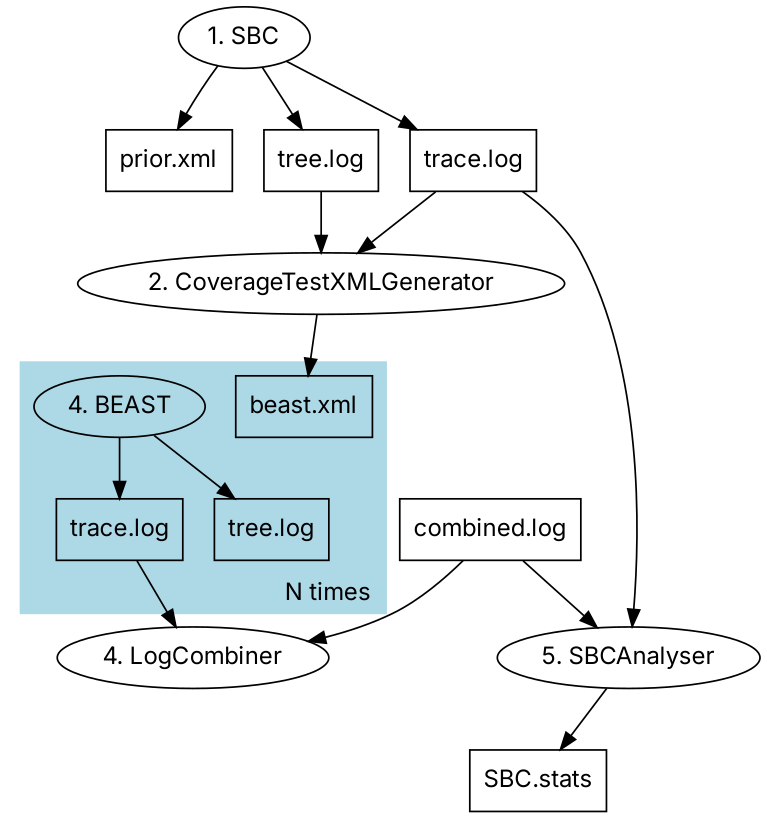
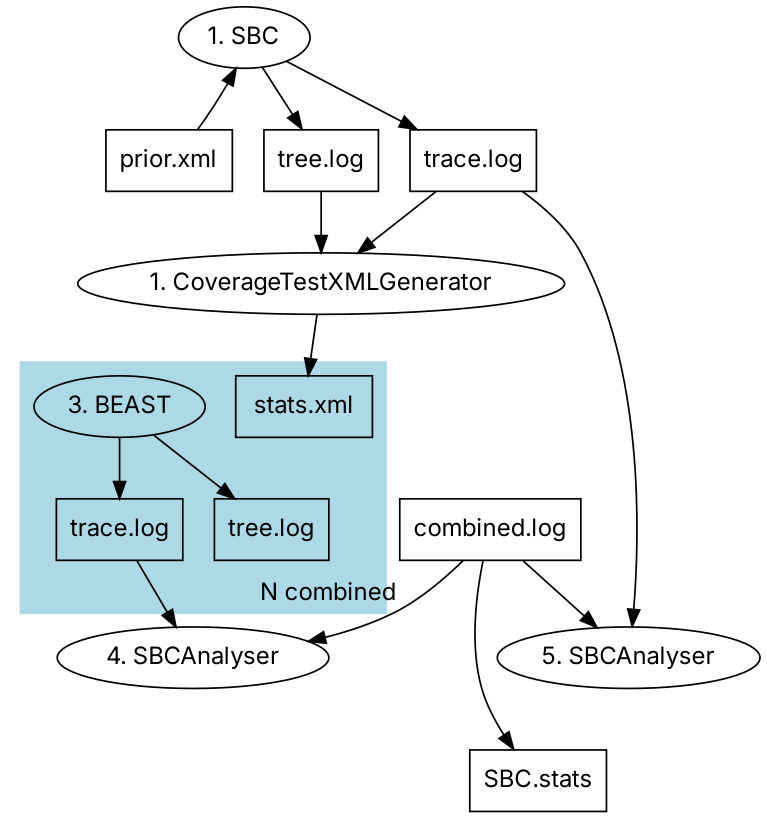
(201, 90) -> (213, 107)
(321, 284) -> (321, 284)
(120, 407) -> (120, 407)
(304, 407) -> (304, 407)
(325, 594) -> (325, 594)
(193, 658) -> (193, 658)
(589, 712) -> (476, 650)
